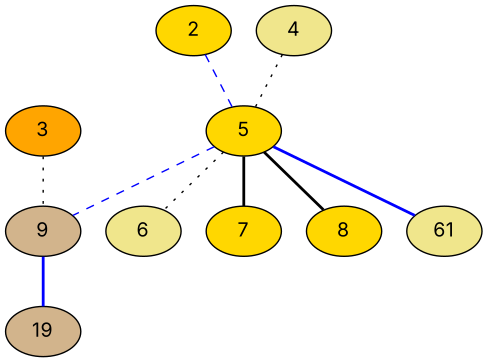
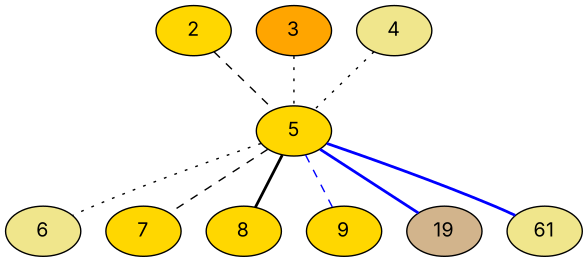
(219, 81) -> (244, 81)
(43, 181) -> (294, 81)
(244, 181) -> (219, 181)
(43, 231) -> (344, 231)
(43, 282) -> (369, 181)
